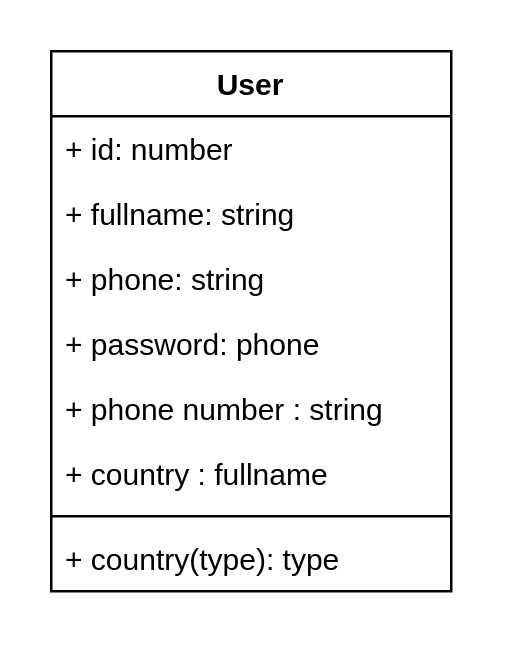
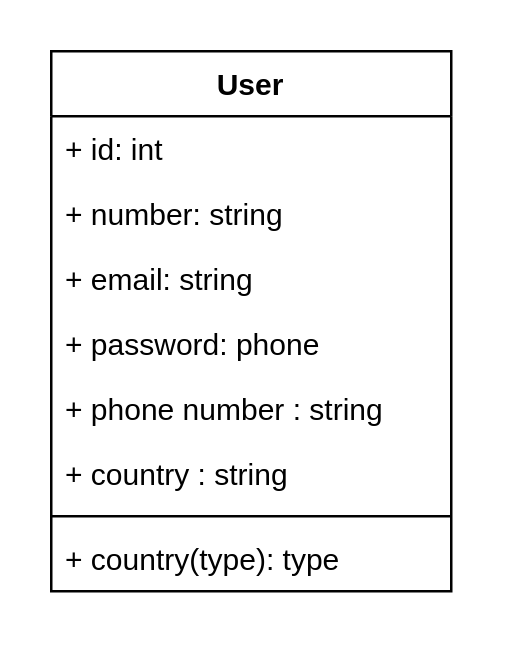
(150, 150) -> (121, 150)
(193, 215) -> (184, 215)
(175, 280) -> (168, 280)
(210, 475) -> (197, 475)
